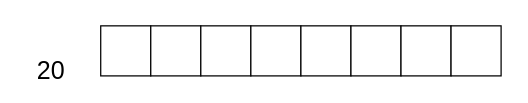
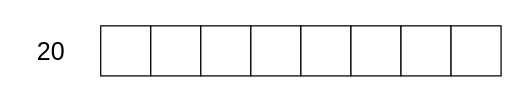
(51, 69) -> (51, 51)
